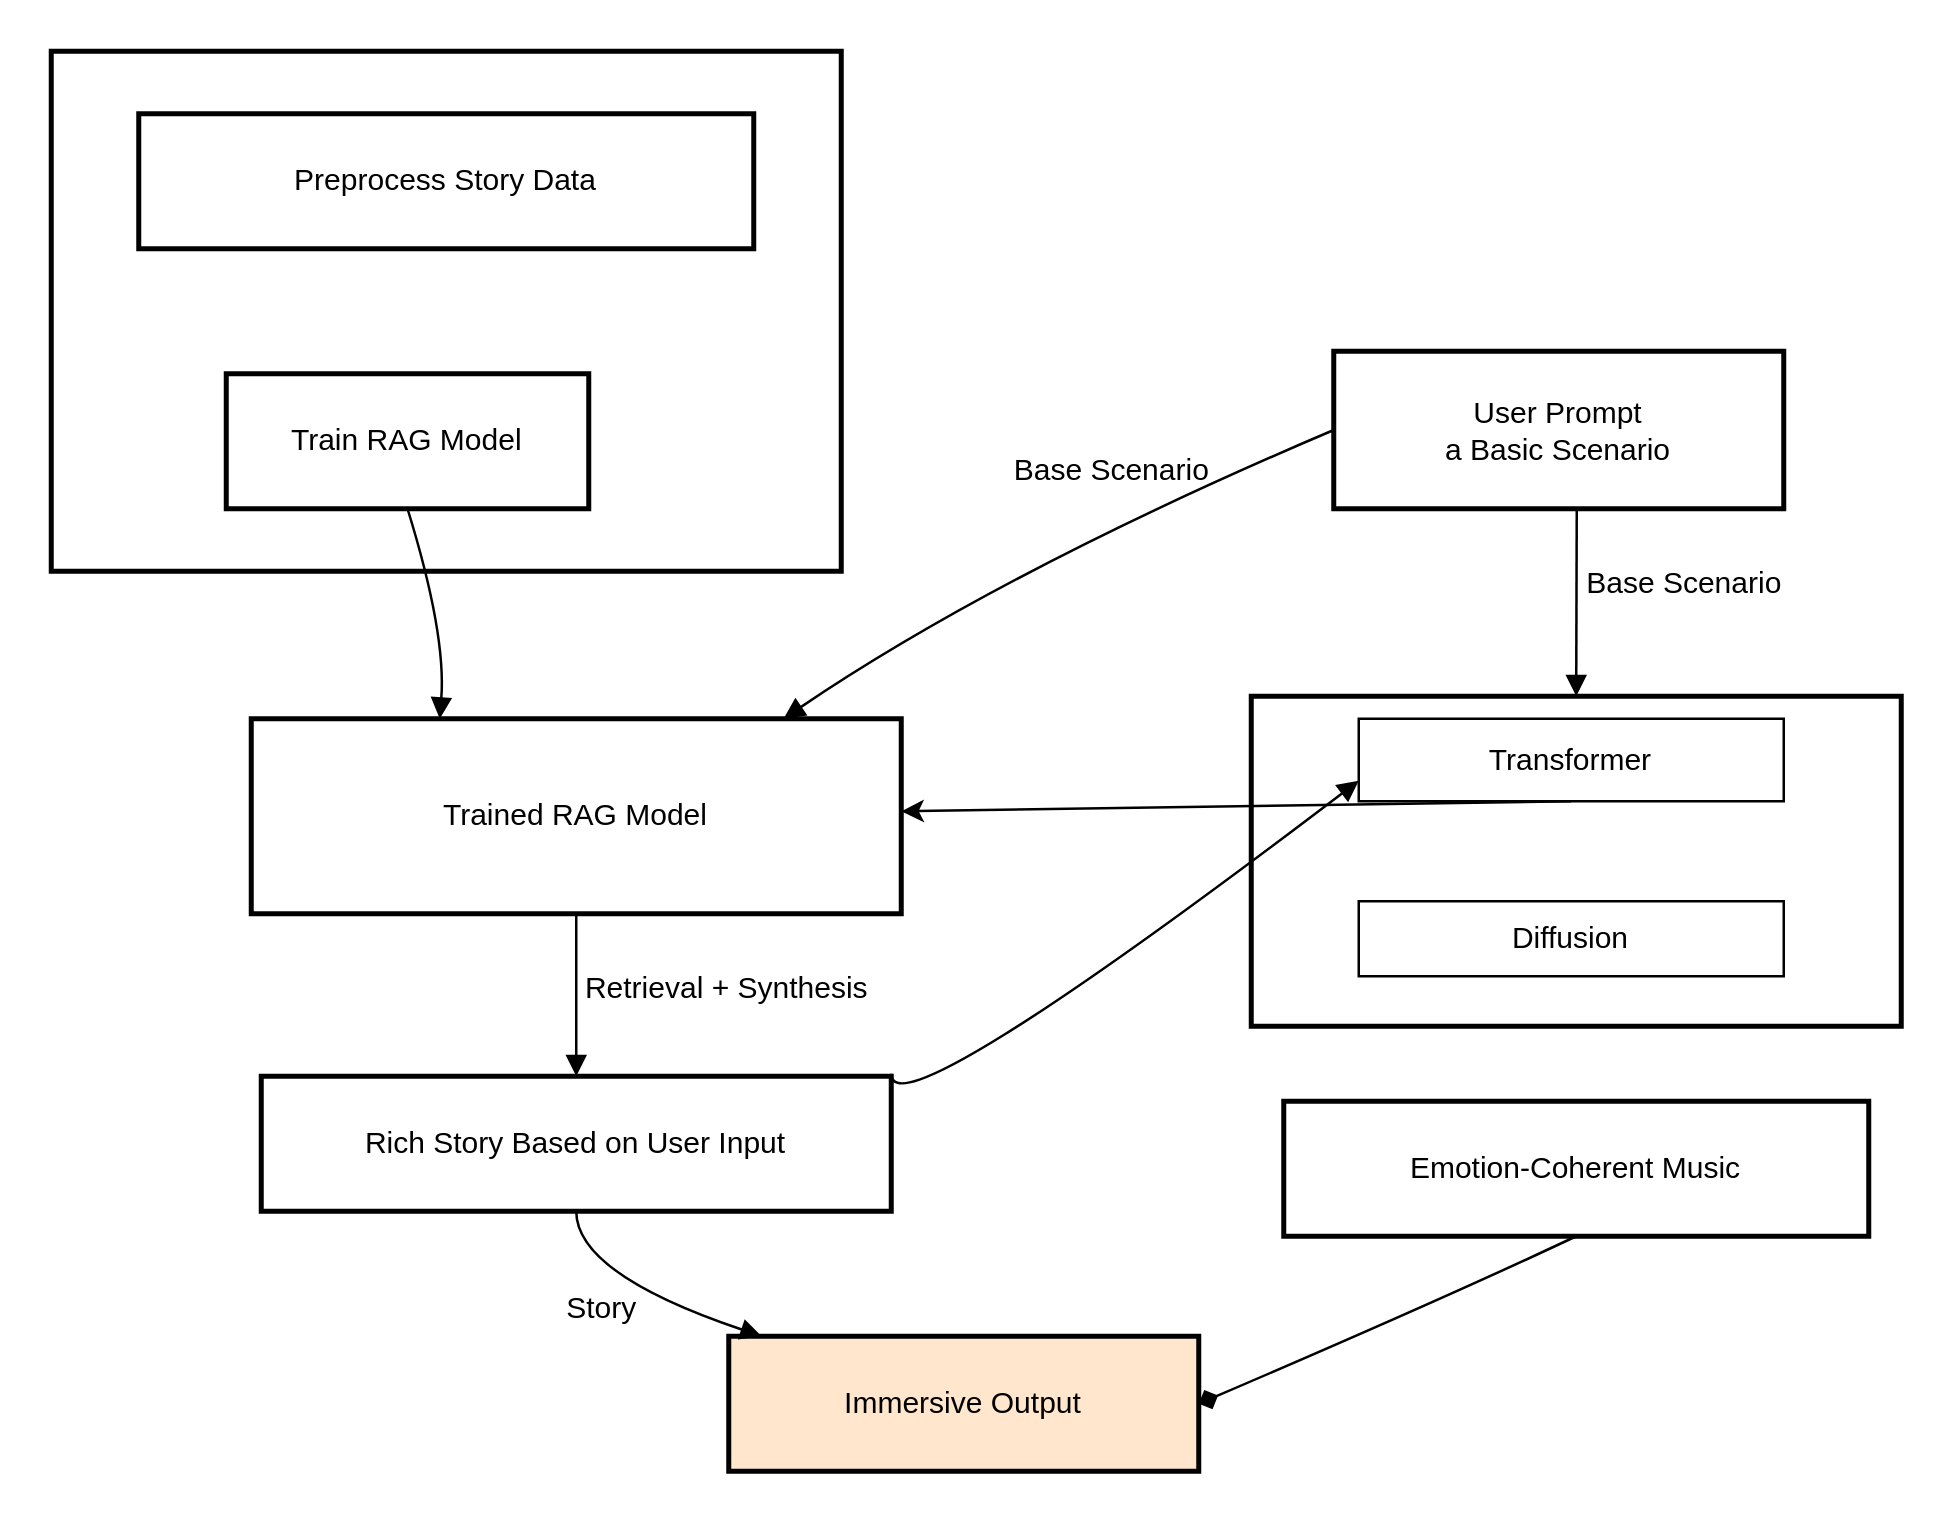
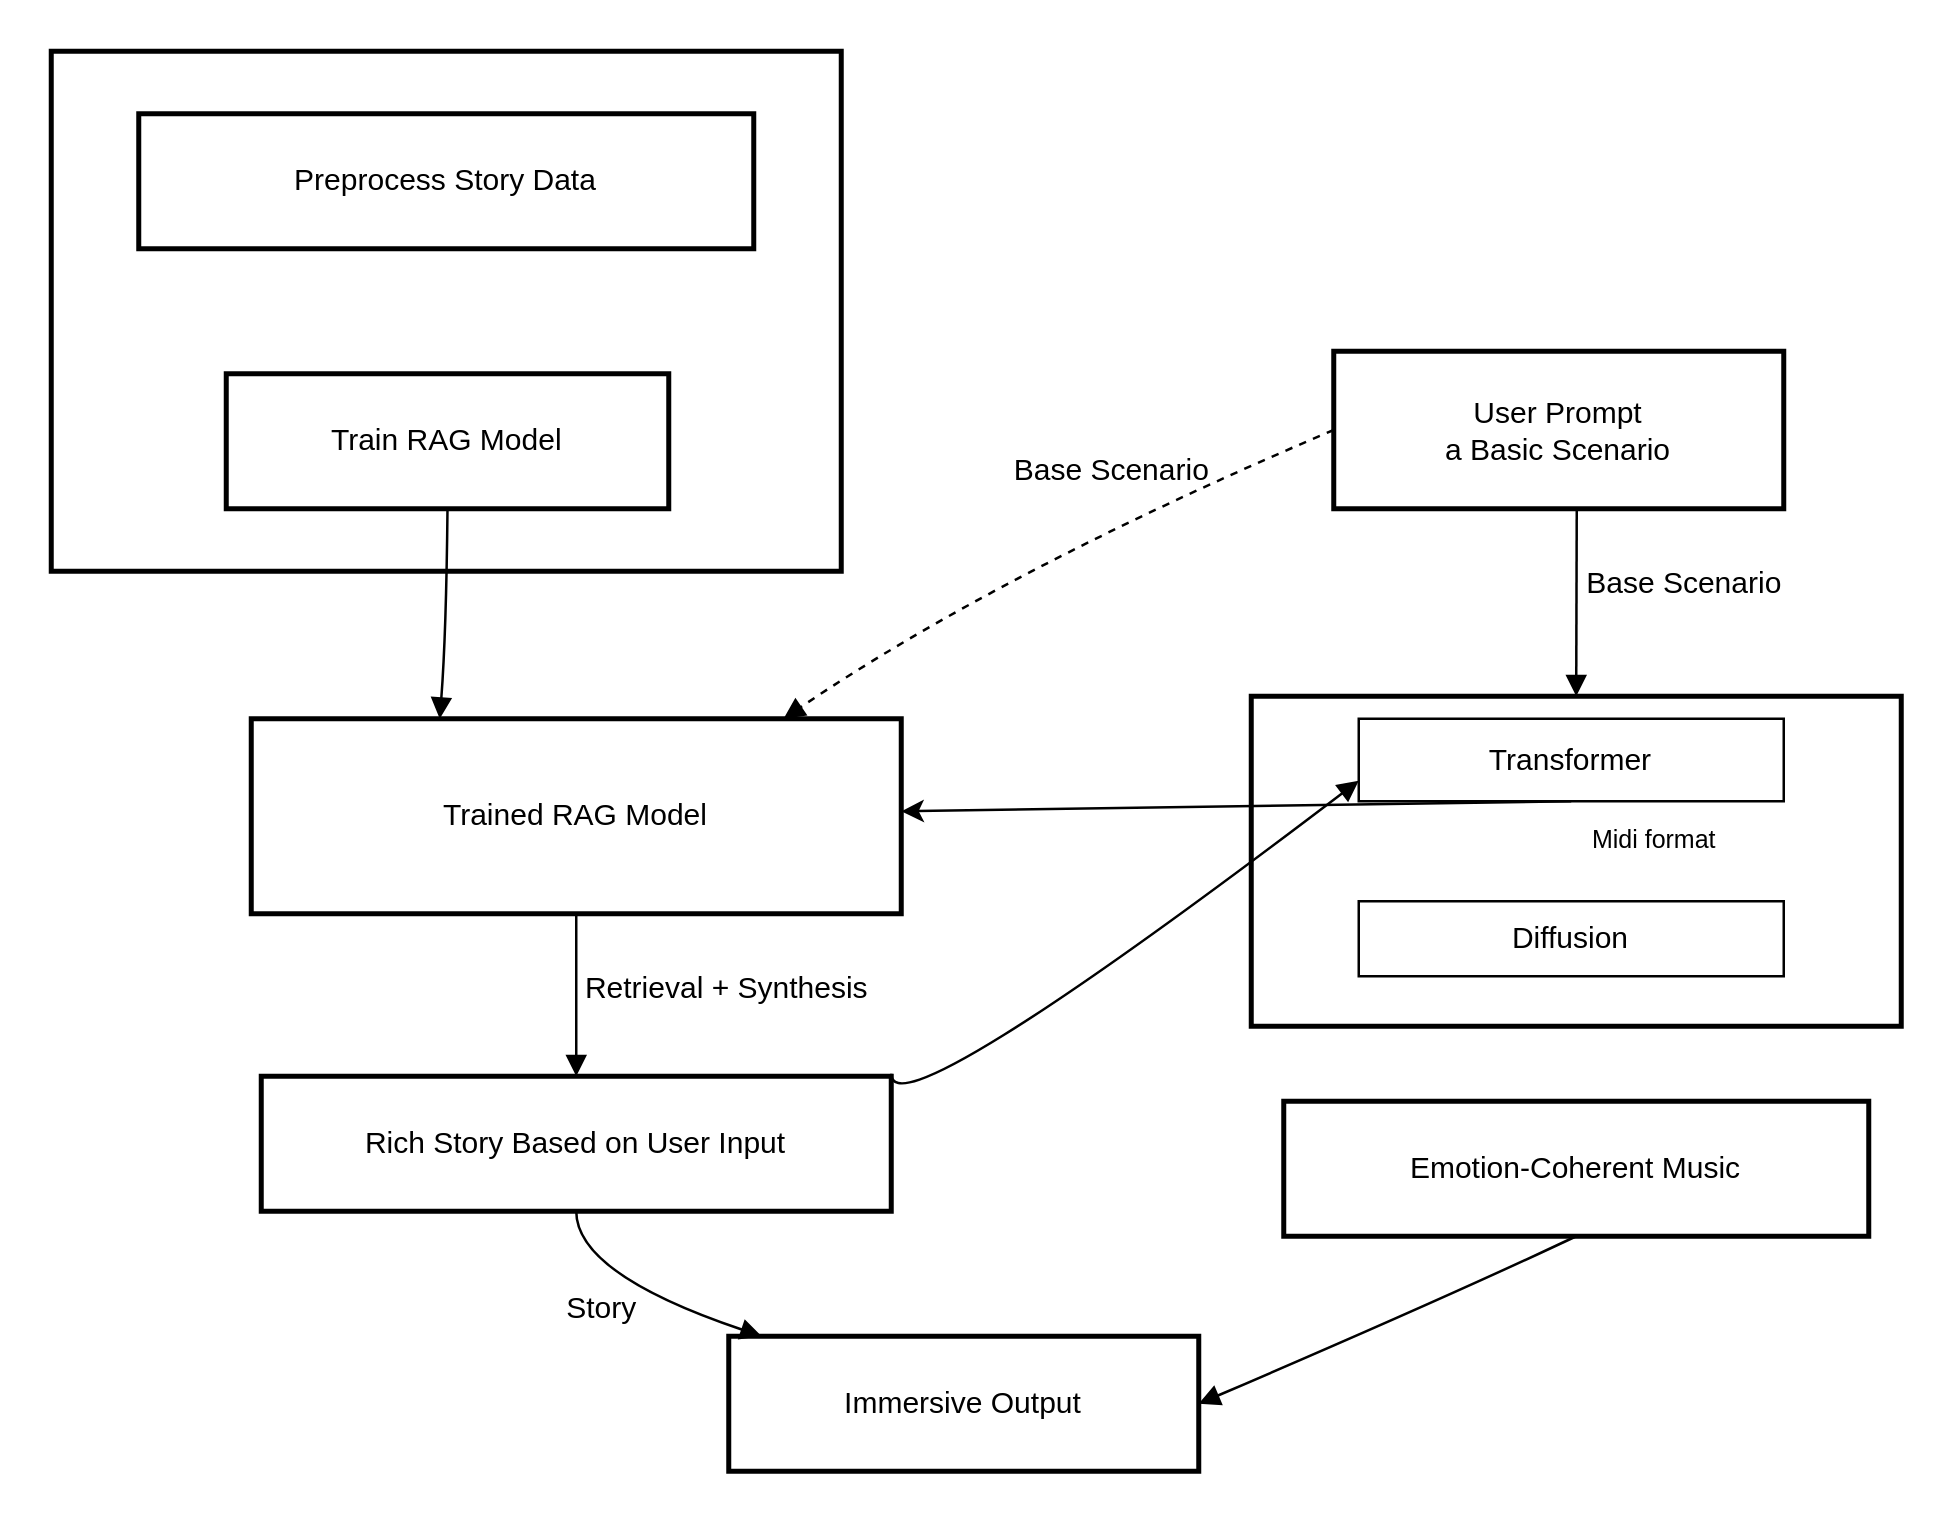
(408, 441) -> (448, 441)
(1059, 557) -> (1059, 557)
none -> (1655, 839)
(1218, 1395) -> (1219, 1395)
(964, 1404) -> (964, 1404)
